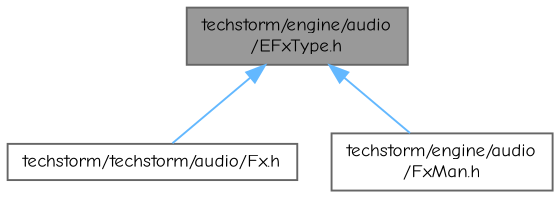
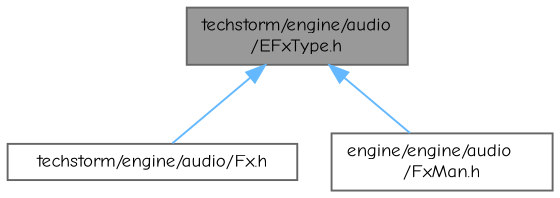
(152, 162) -> (152, 162)
(442, 162) -> (442, 162)
